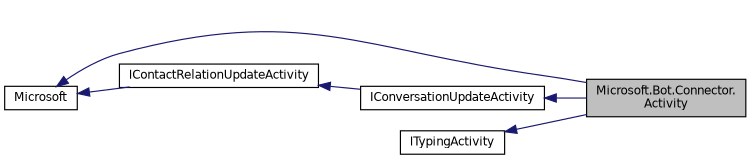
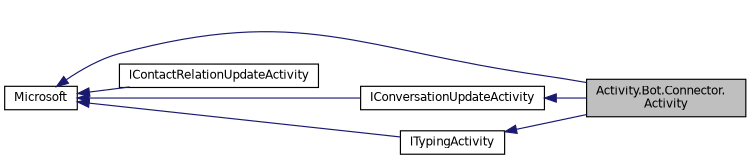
(345, 88) -> (225, 98)
(666, 98) -> (666, 98)
none -> (245, 120)
